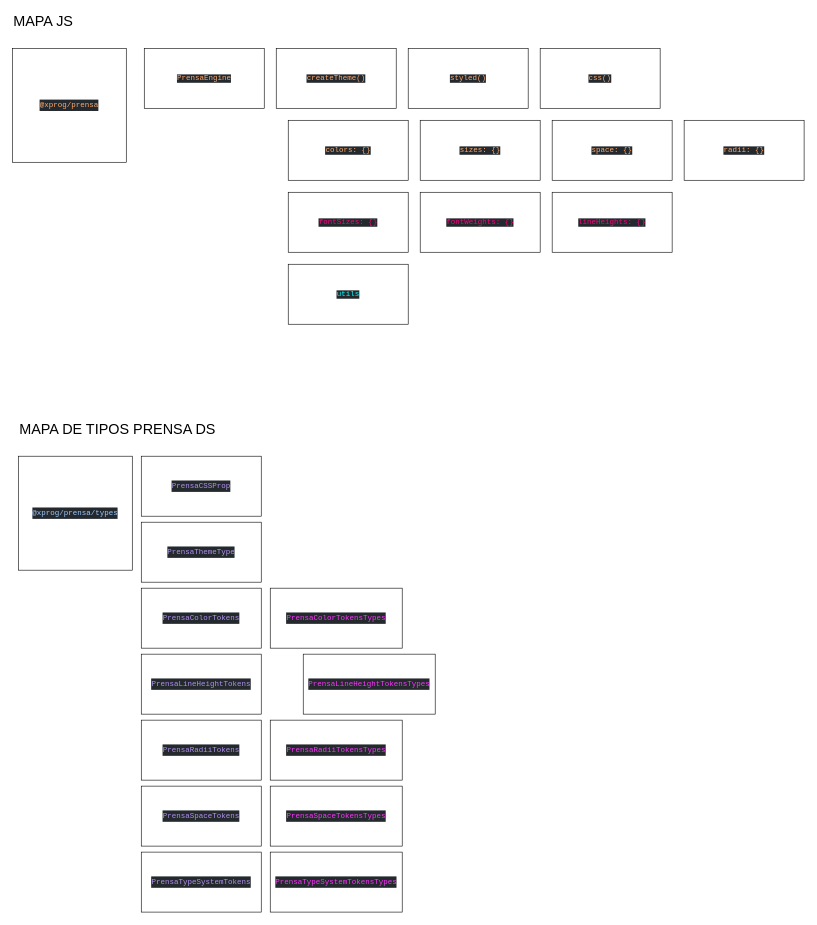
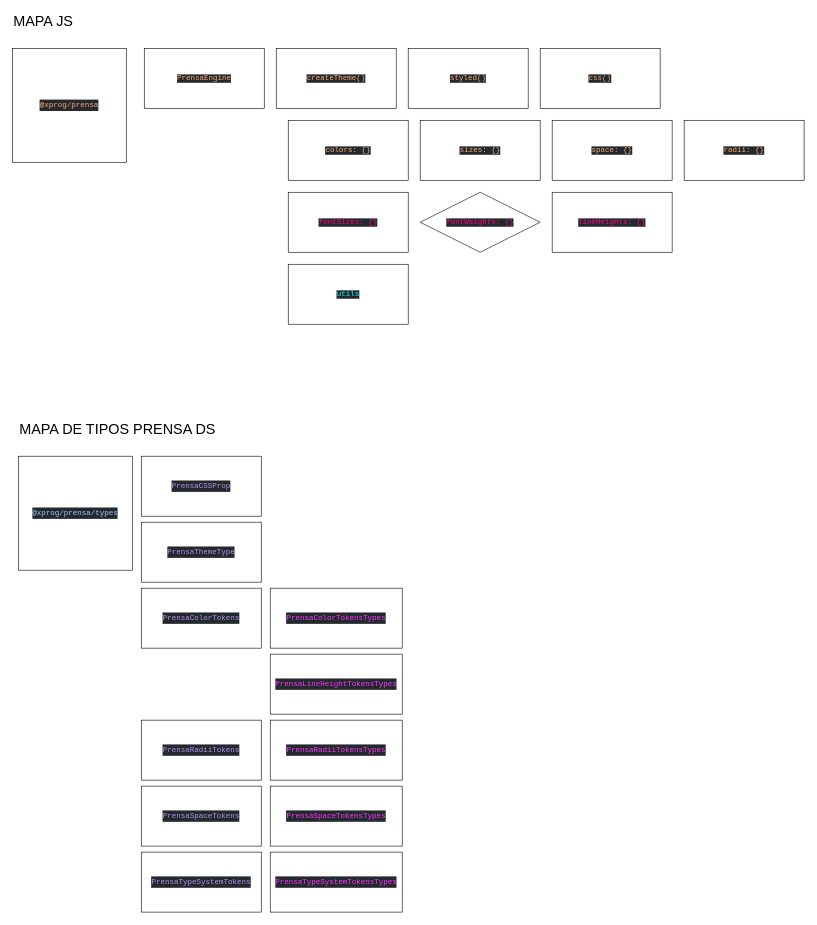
(480, 222) -> (480, 222)
(201, 684) -> none
(369, 684) -> (336, 684)
